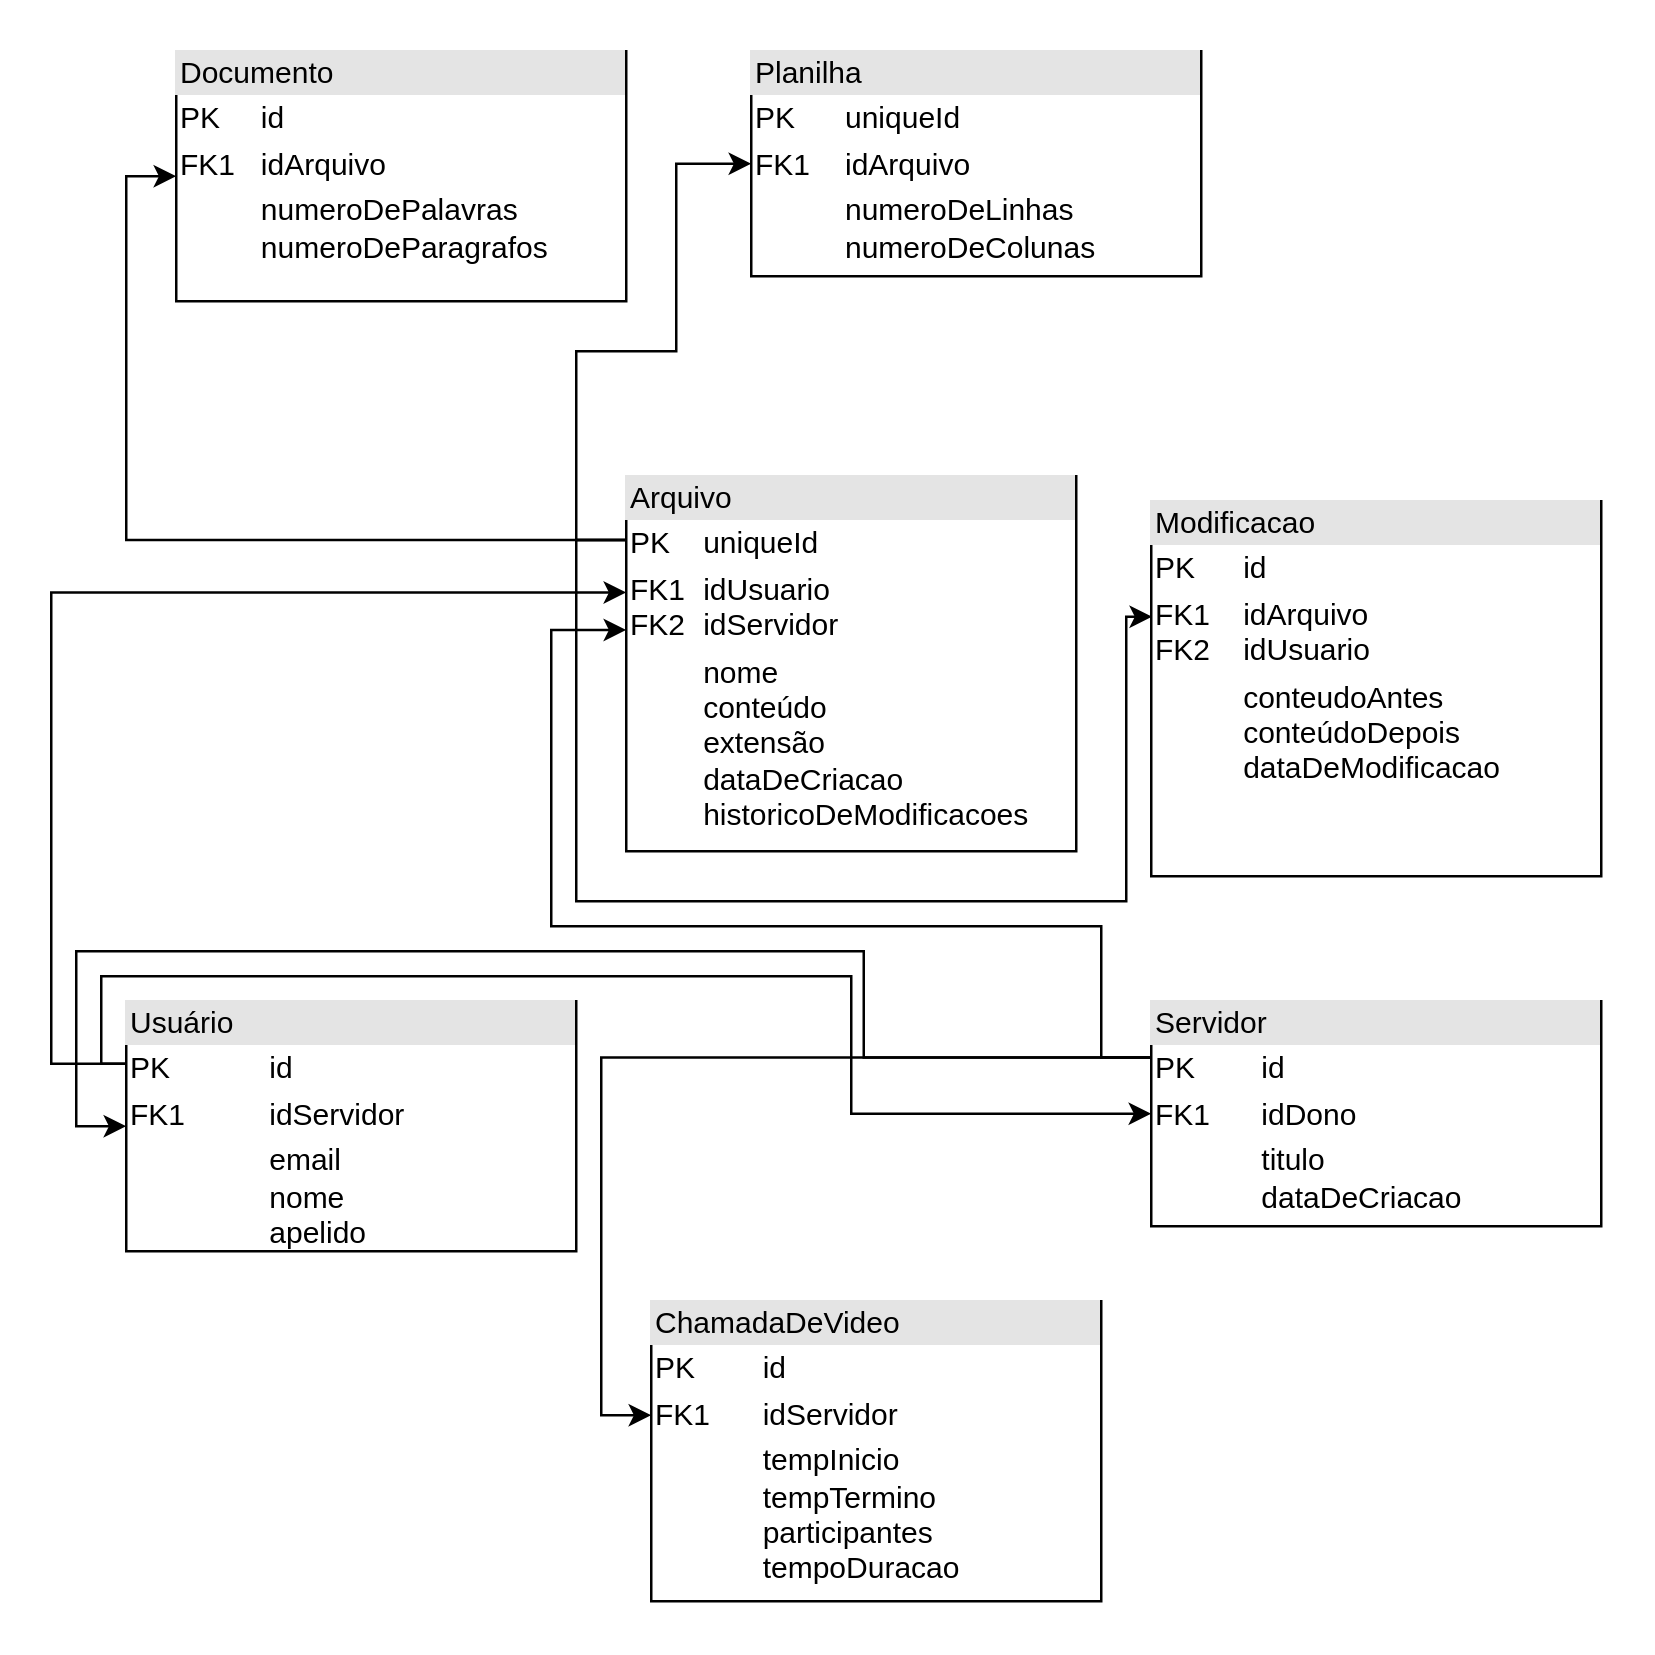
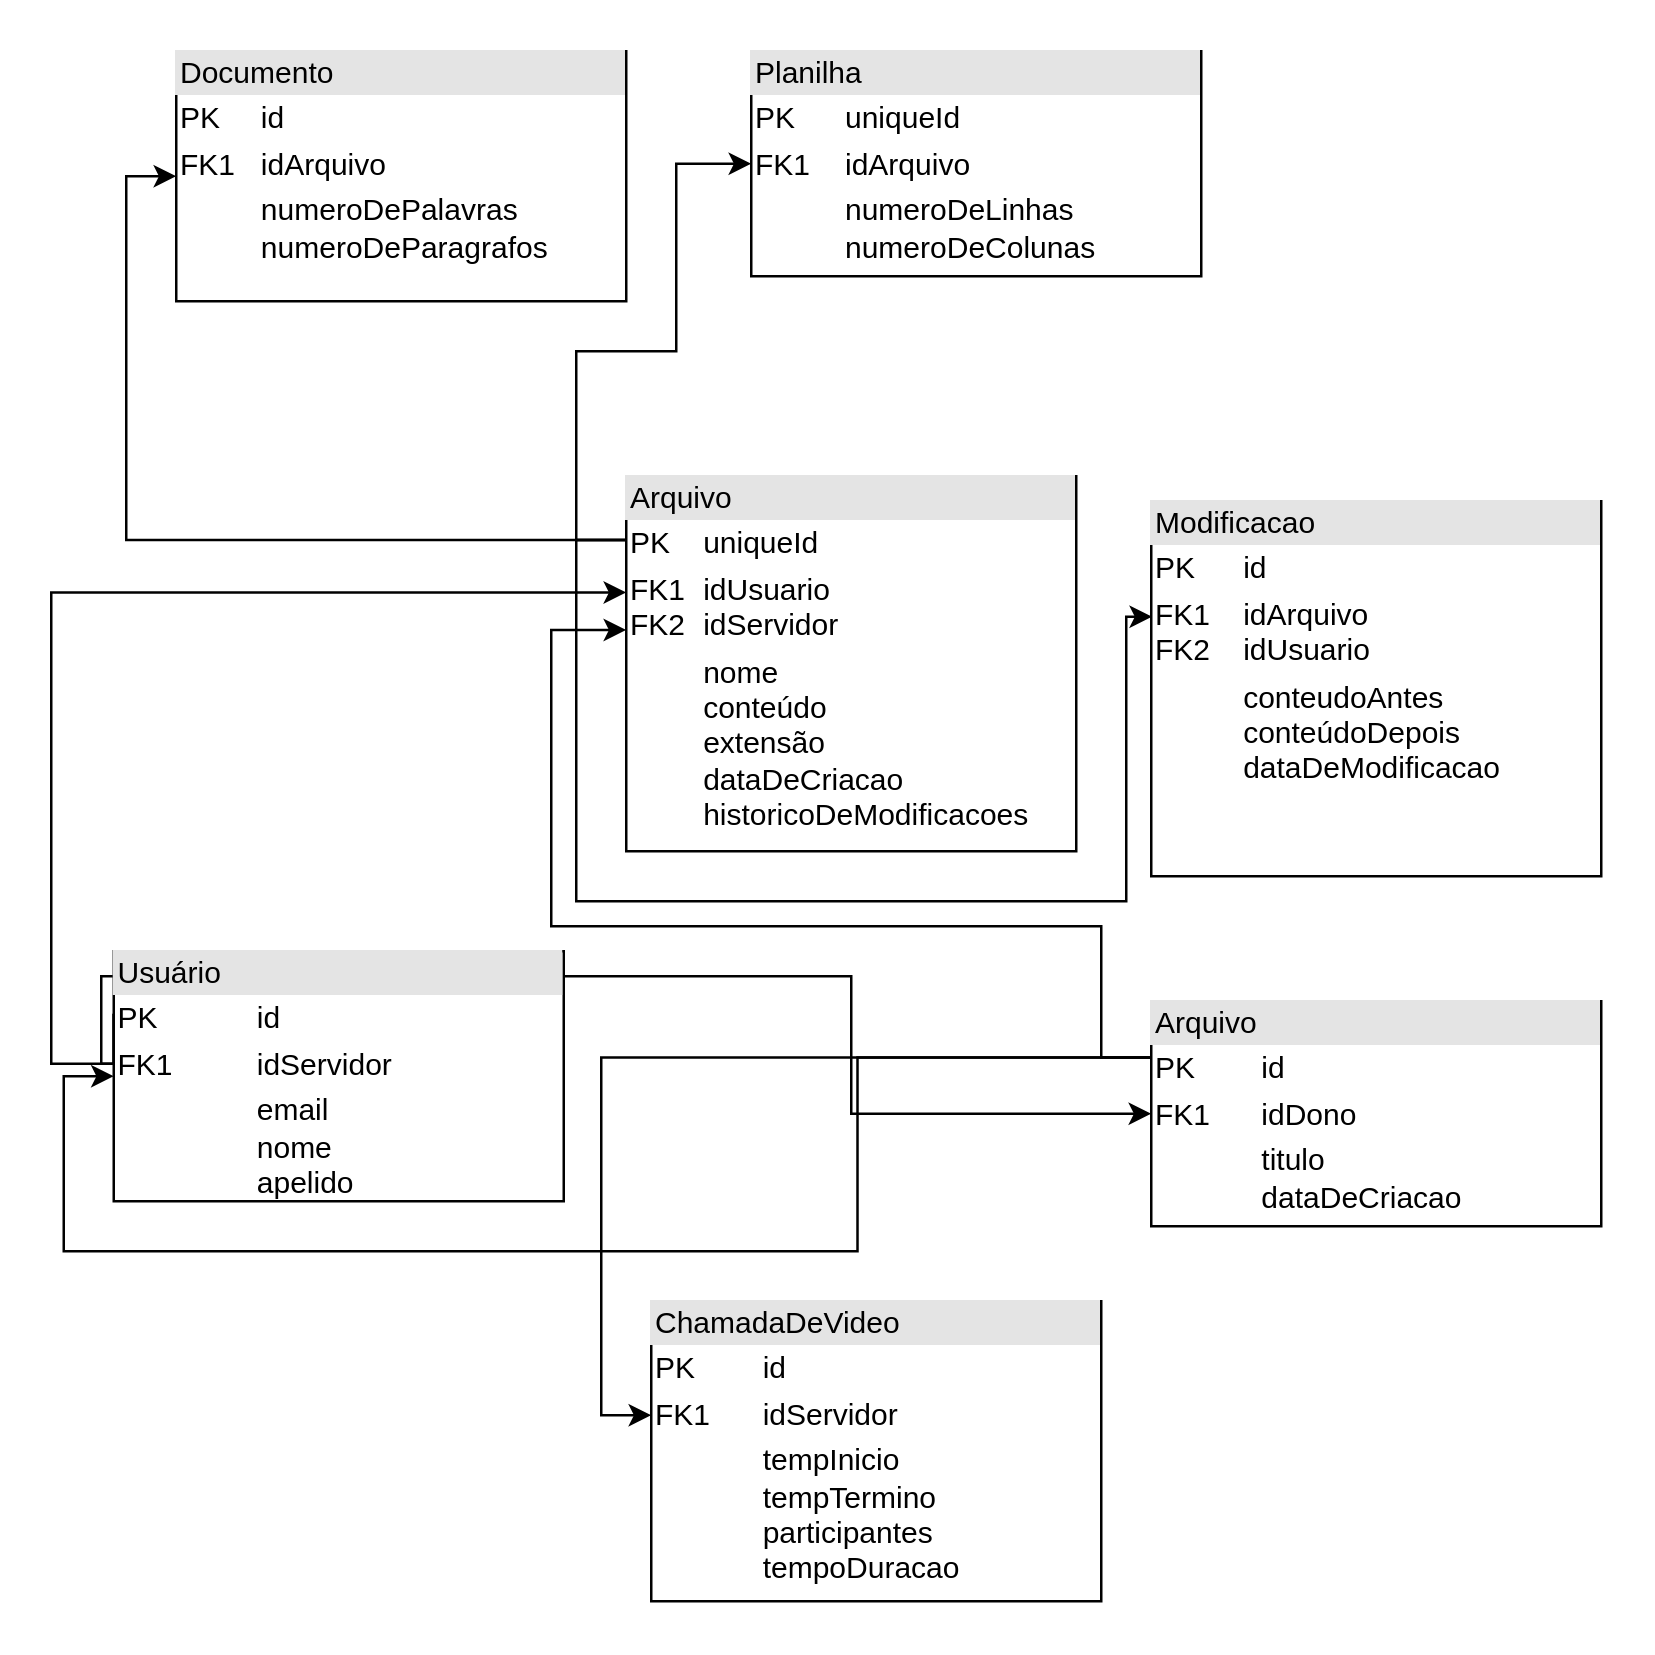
(1257, 1091) -> (1257, 1091)
(351, 1126) -> (339, 1076)
